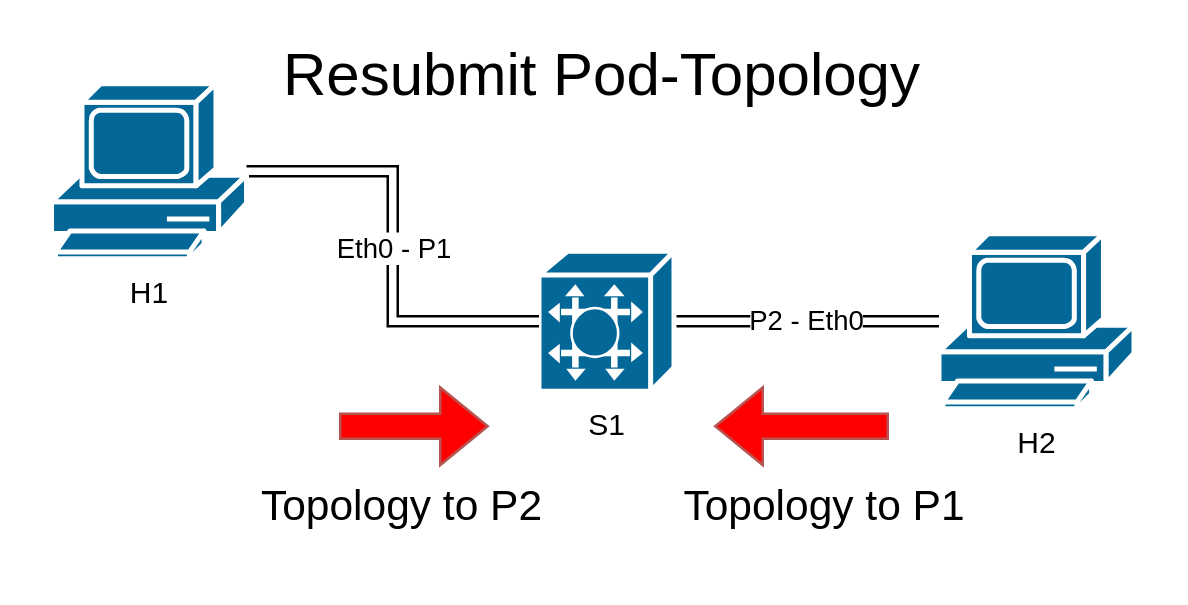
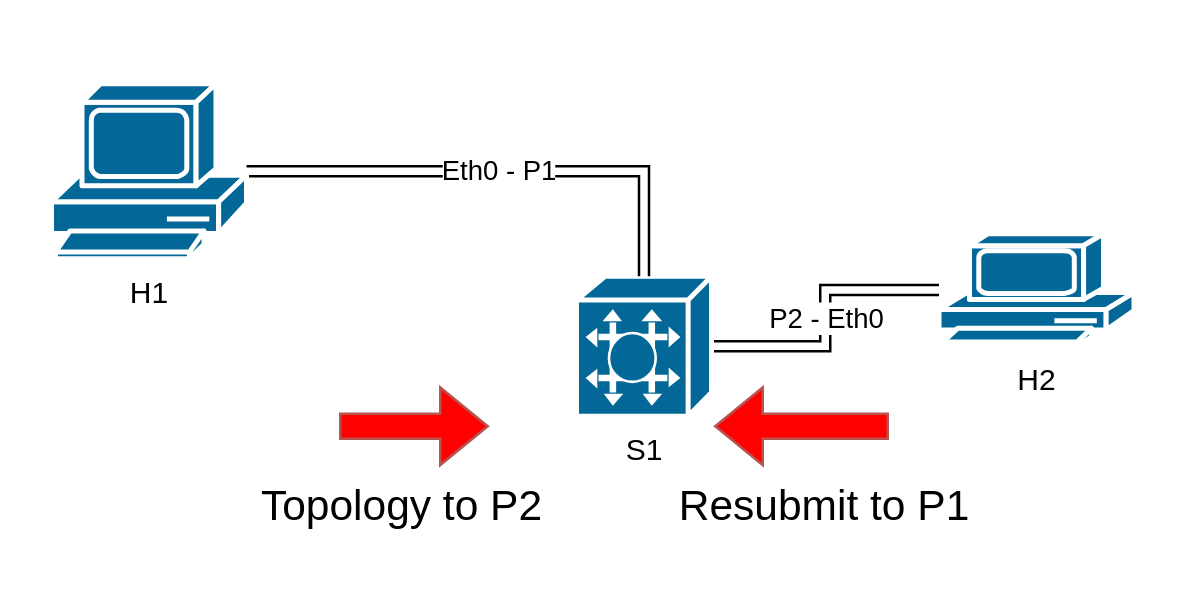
(601, 76) -> none
(606, 321) -> (644, 346)
(1036, 321) -> (1036, 290)
(825, 501) -> (825, 501)
